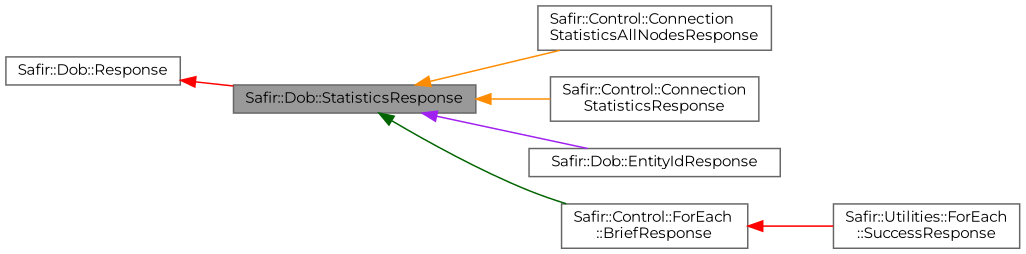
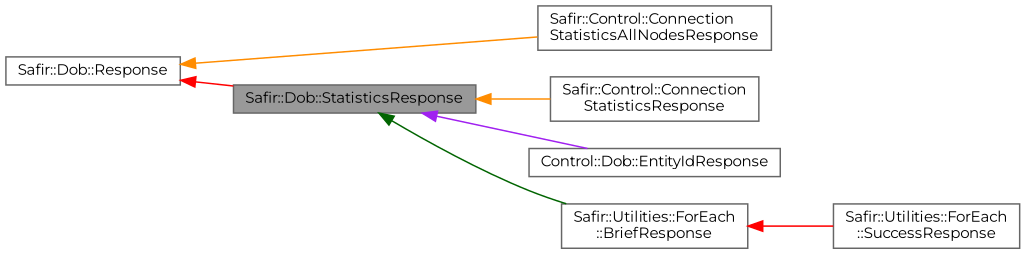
(495, 66) -> (367, 50)
(655, 163) -> (655, 163)
(655, 226) -> (655, 226)
